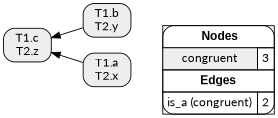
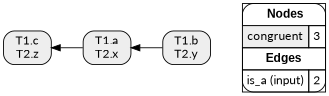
(71, 31) -> (151, 48)
(210, 103) -> (276, 81)
